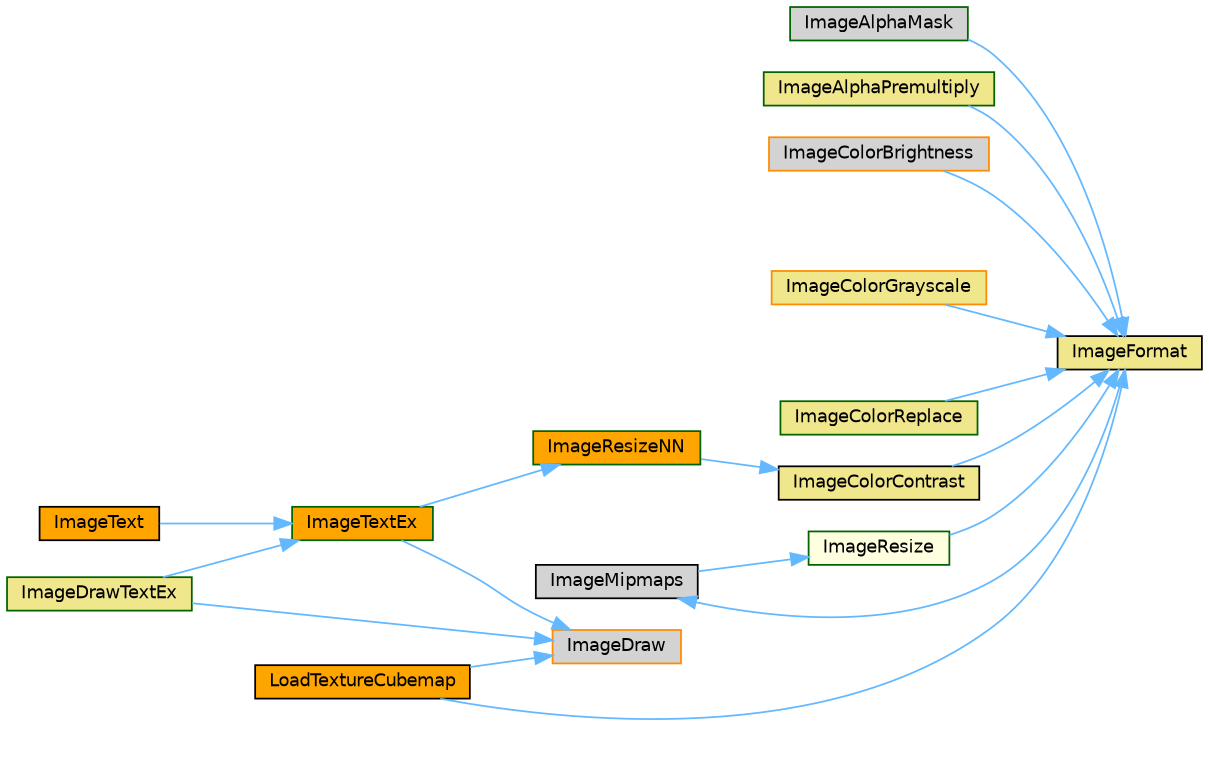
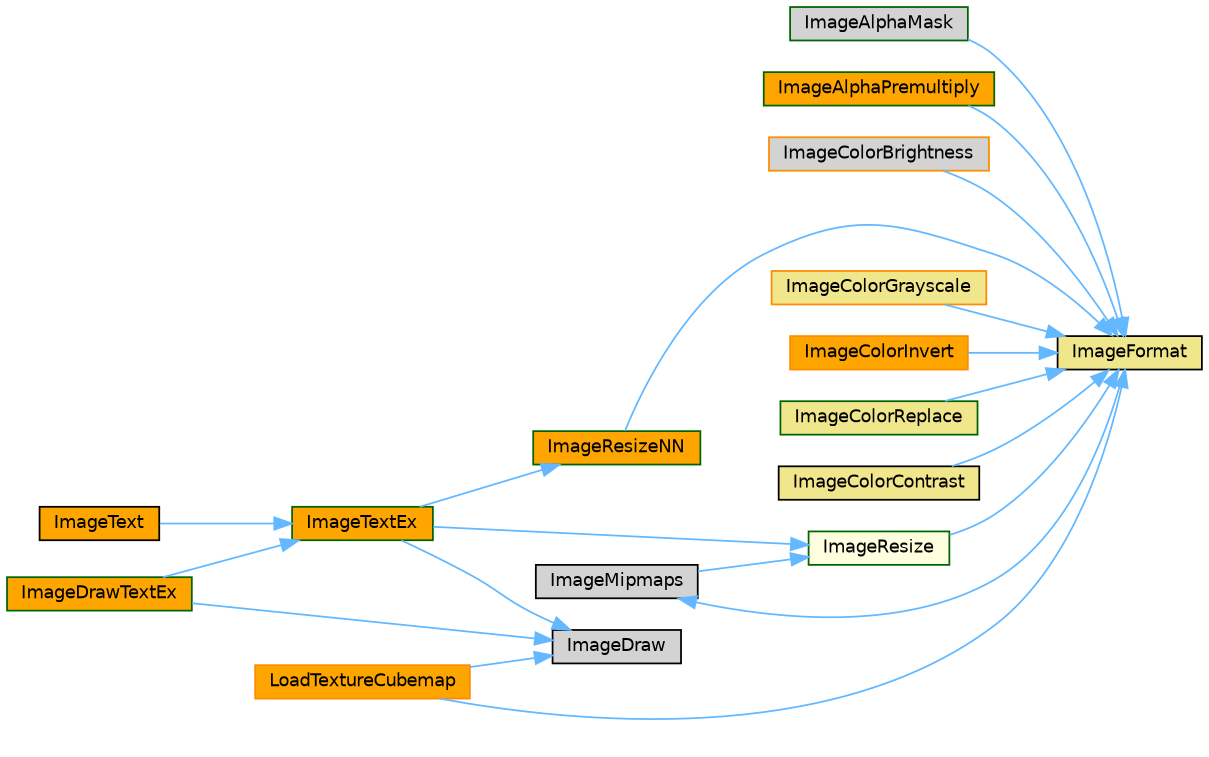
(879, 89) -> (879, 89)
none -> (879, 353)
(731, 463) -> (827, 230)
none -> (612, 535)
(99, 594) -> (99, 594)
(617, 647) -> (617, 647)
(363, 682) -> (363, 682)
